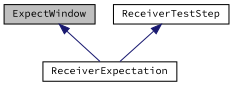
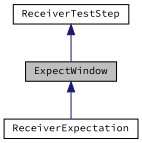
(137, 46) -> (71, 48)
